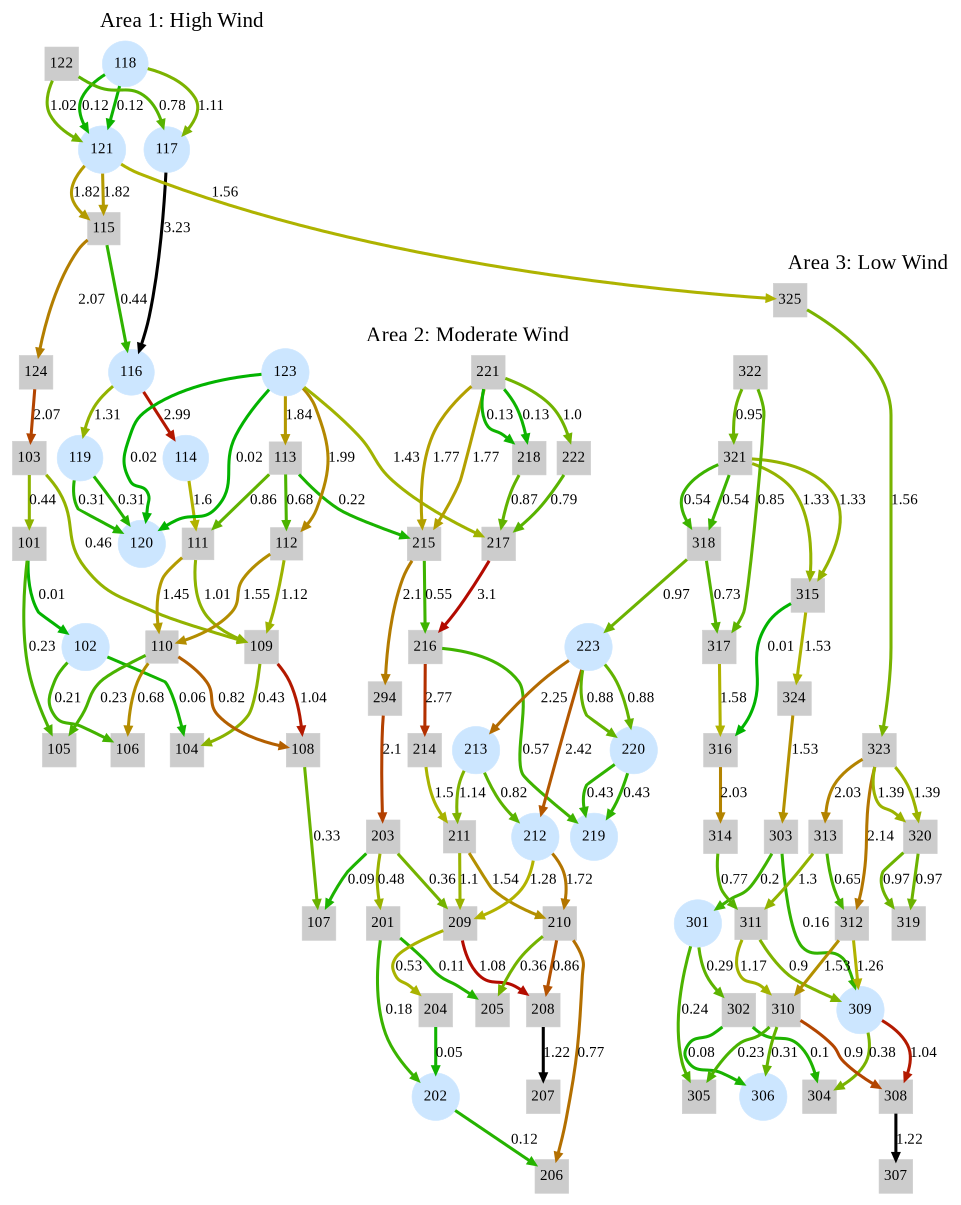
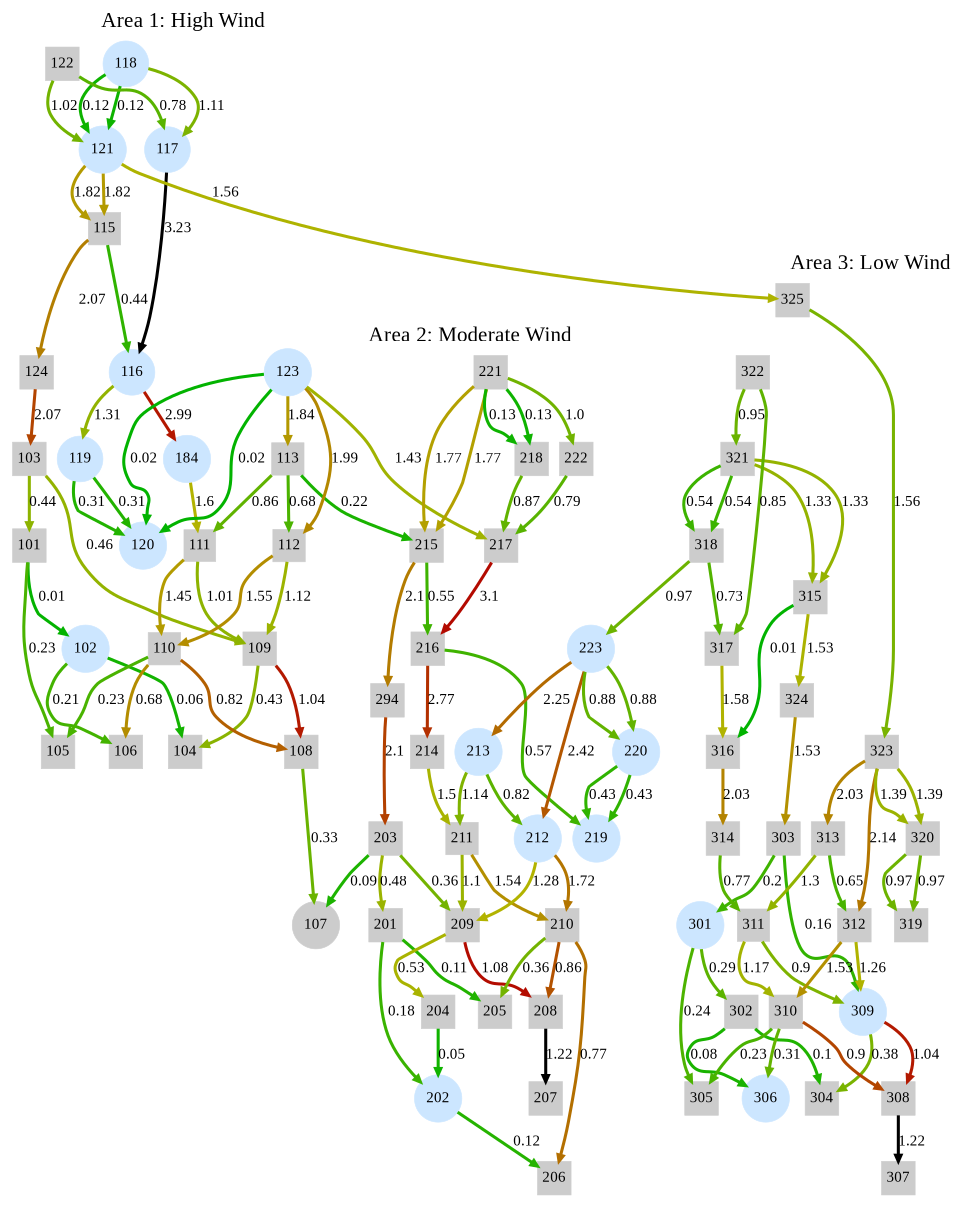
(186, 458) -> (187, 459)
(319, 923) -> (316, 925)
